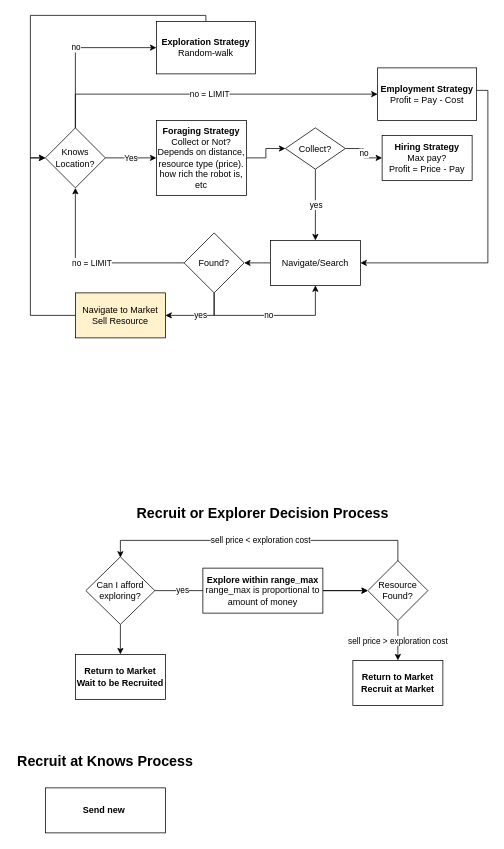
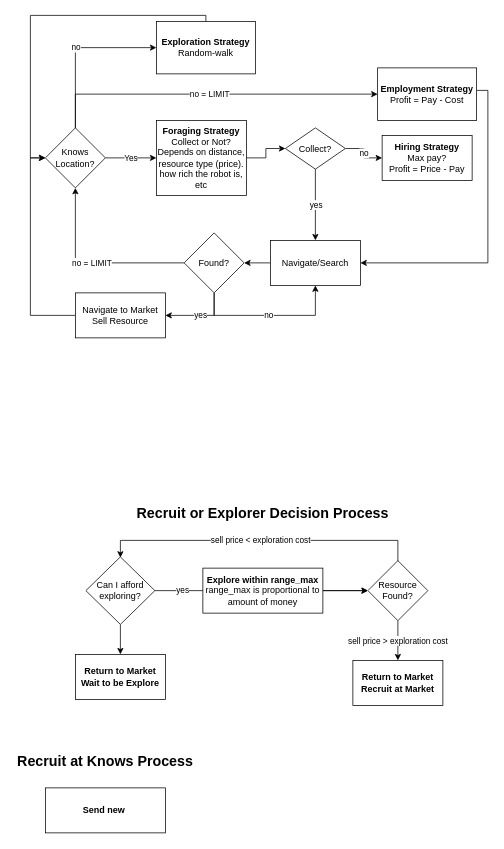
(120, 315) -> (120, 315)
(120, 677) -> (120, 677)
